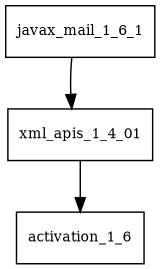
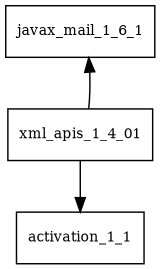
(71, 76) -> (90, 90)
(80, 238) -> (80, 238)
